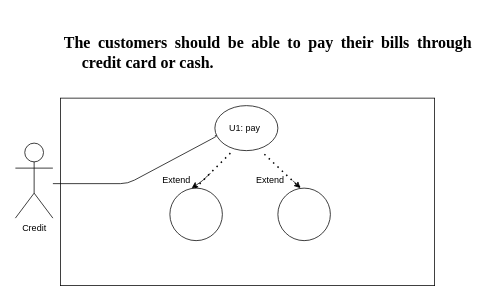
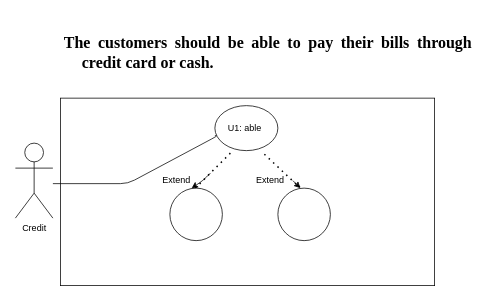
(245, 128) -> (245, 128)
